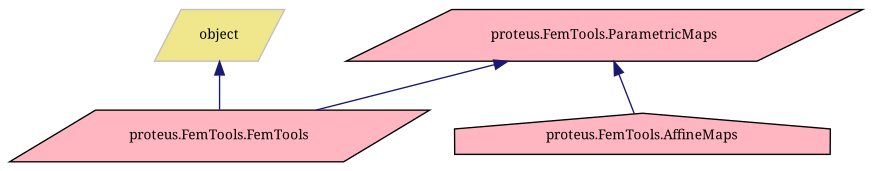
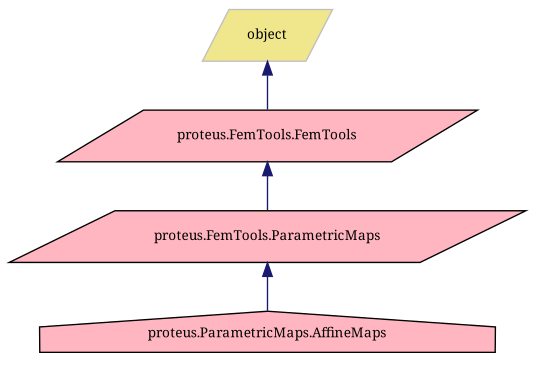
(405, 87) -> (267, 193)
(642, 136) -> (267, 334)
